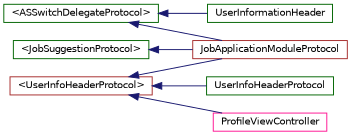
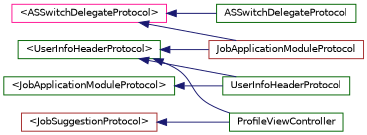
(81, 13) -> (89, 13)
(270, 13) -> (286, 13)
(81, 50) -> (89, 122)
(176, 50) -> (198, 122)
(81, 86) -> (89, 50)
none -> (89, 86)
(270, 122) -> (286, 122)
